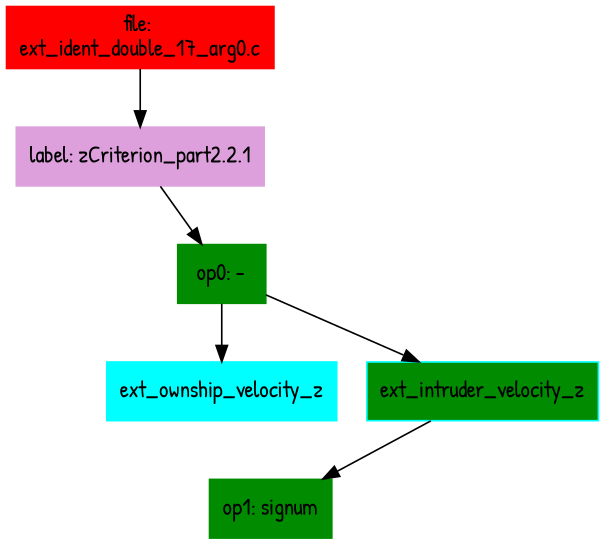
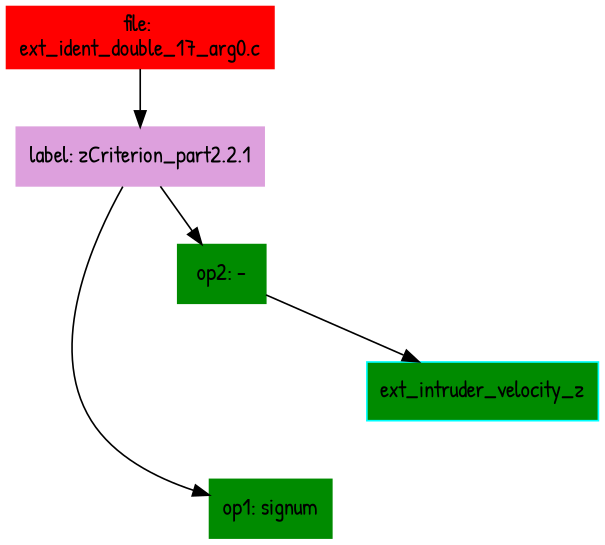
(222, 274) -> (222, 274)
(222, 391) -> none
(384, 446) -> (73, 364)
